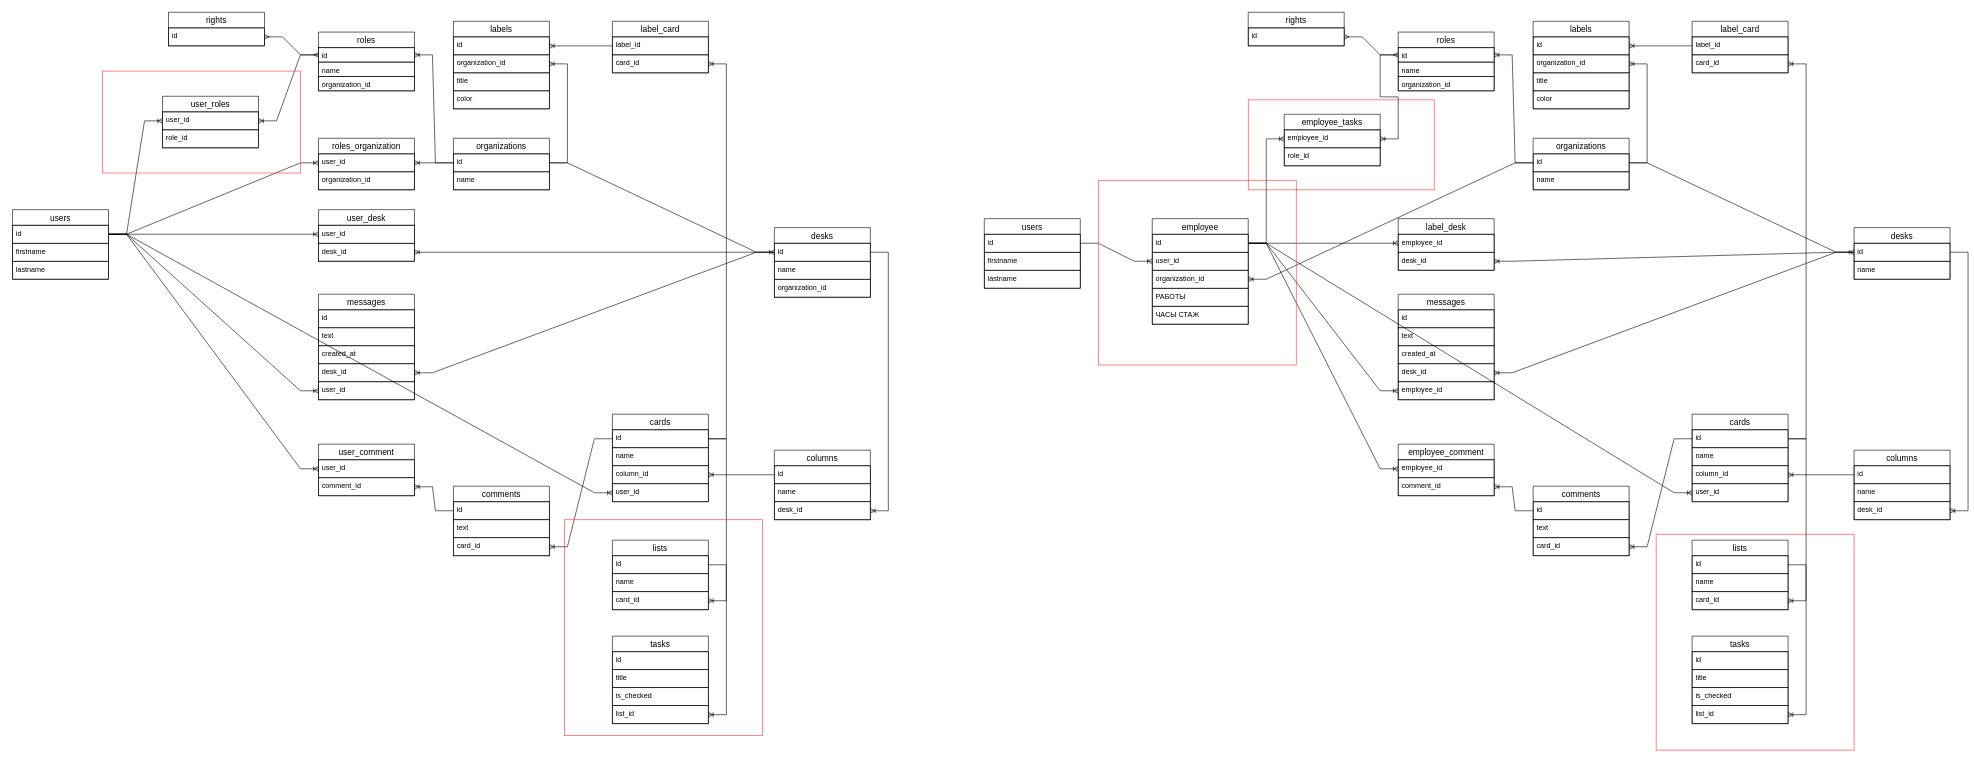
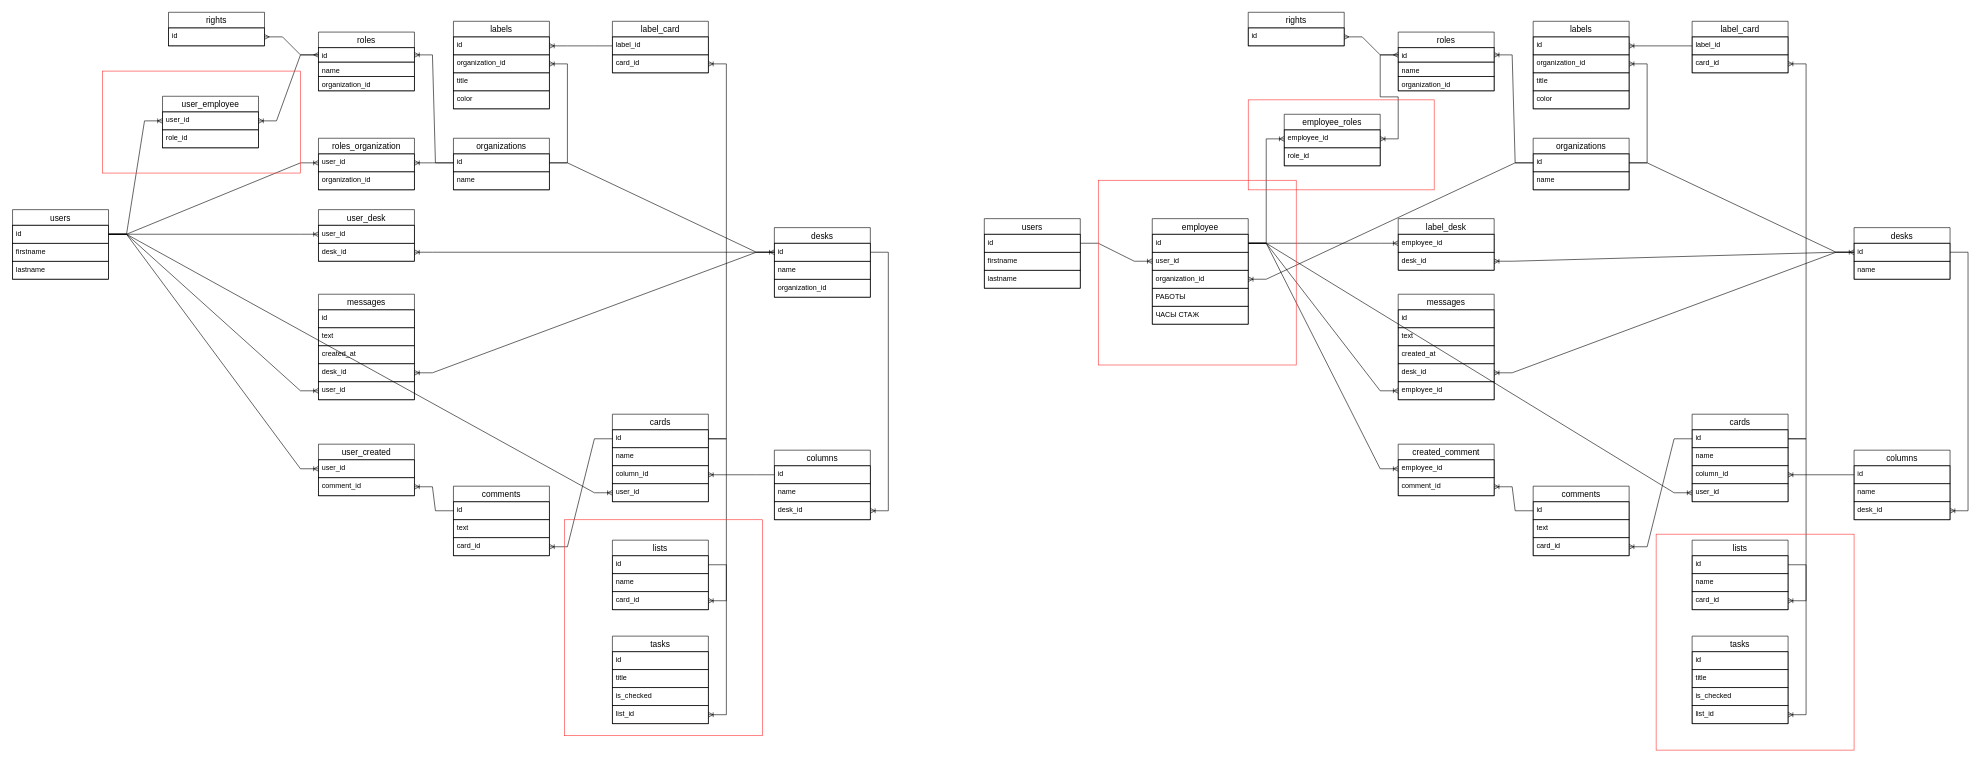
(210, 105) -> (210, 105)
(1332, 123) -> (1332, 123)
(366, 453) -> (366, 453)
(1446, 453) -> (1446, 453)
